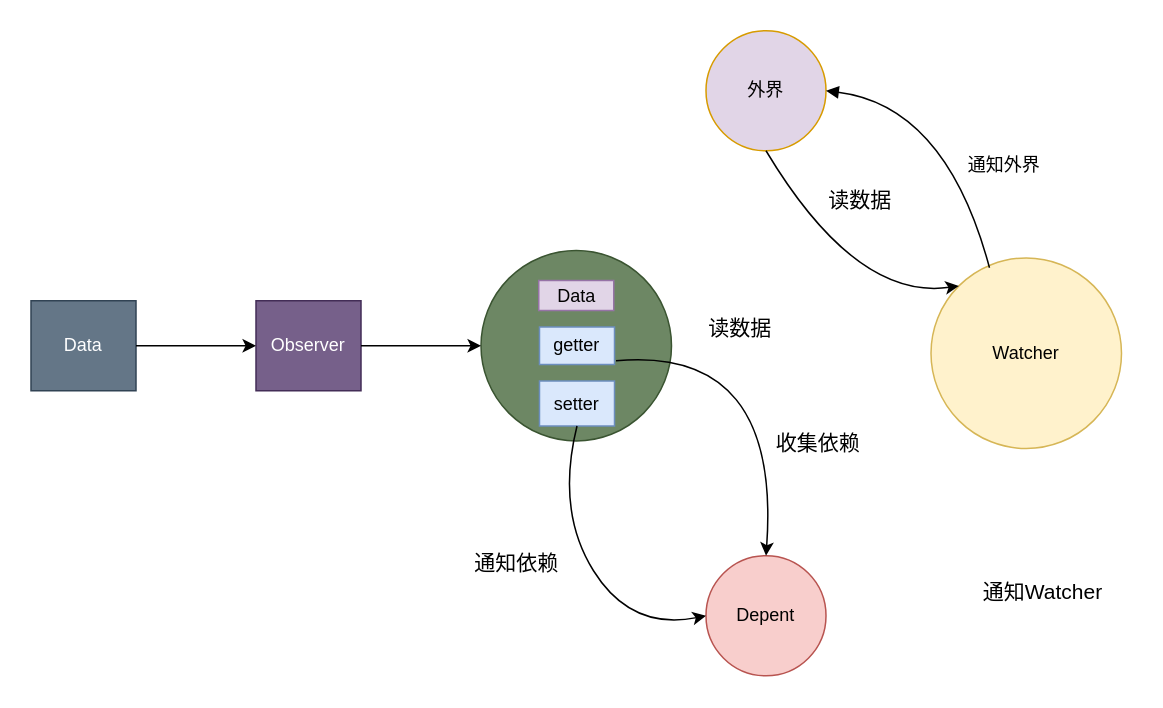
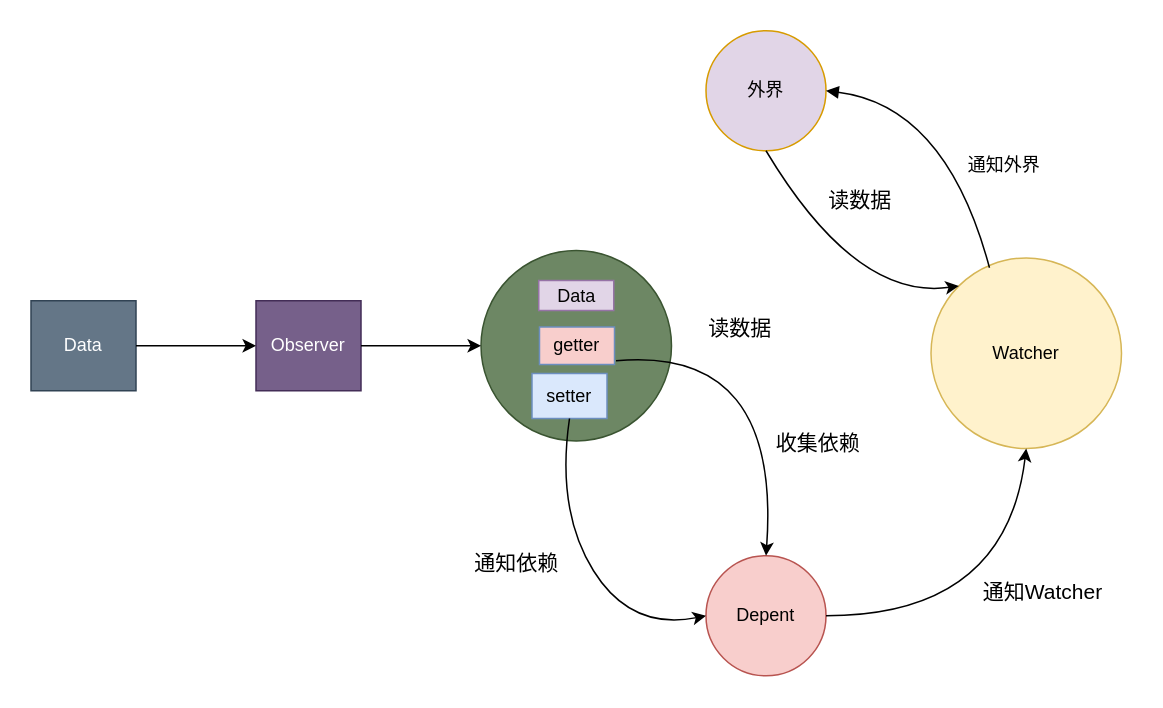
(577, 346) -> (577, 346)
(577, 404) -> (569, 396)
none -> (960, 580)
